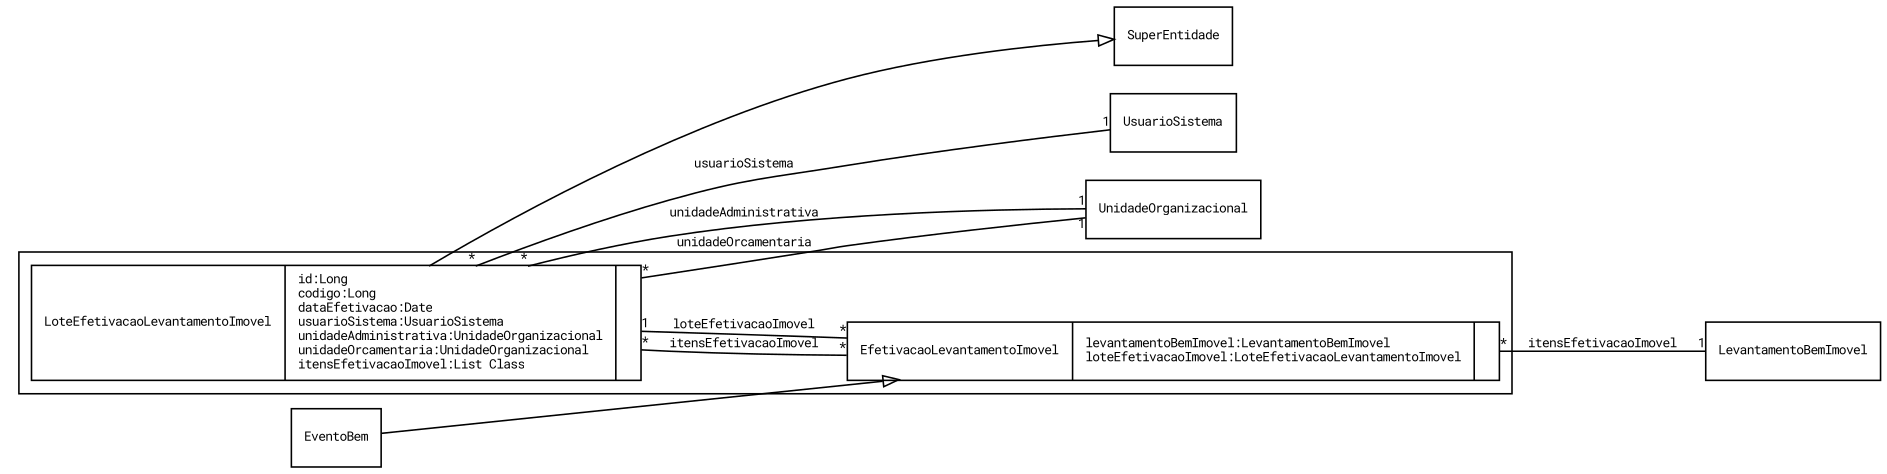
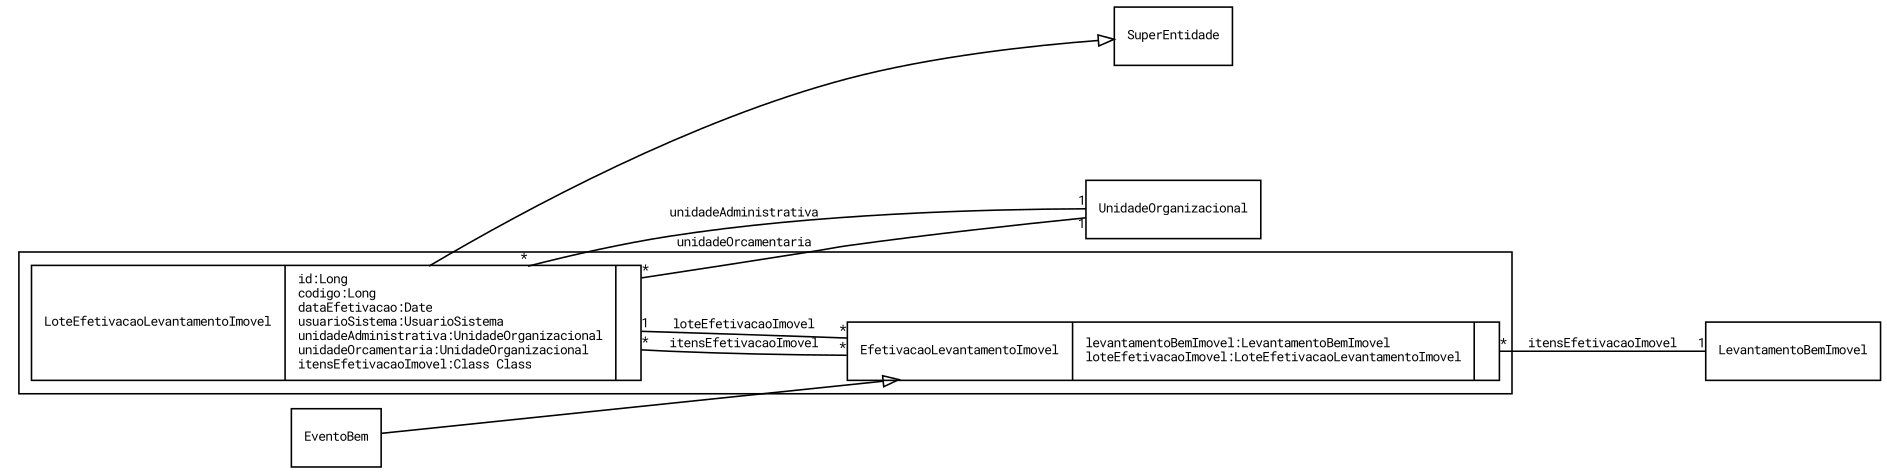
(1173, 123) -> none
(412, 365) -> (415, 365)
